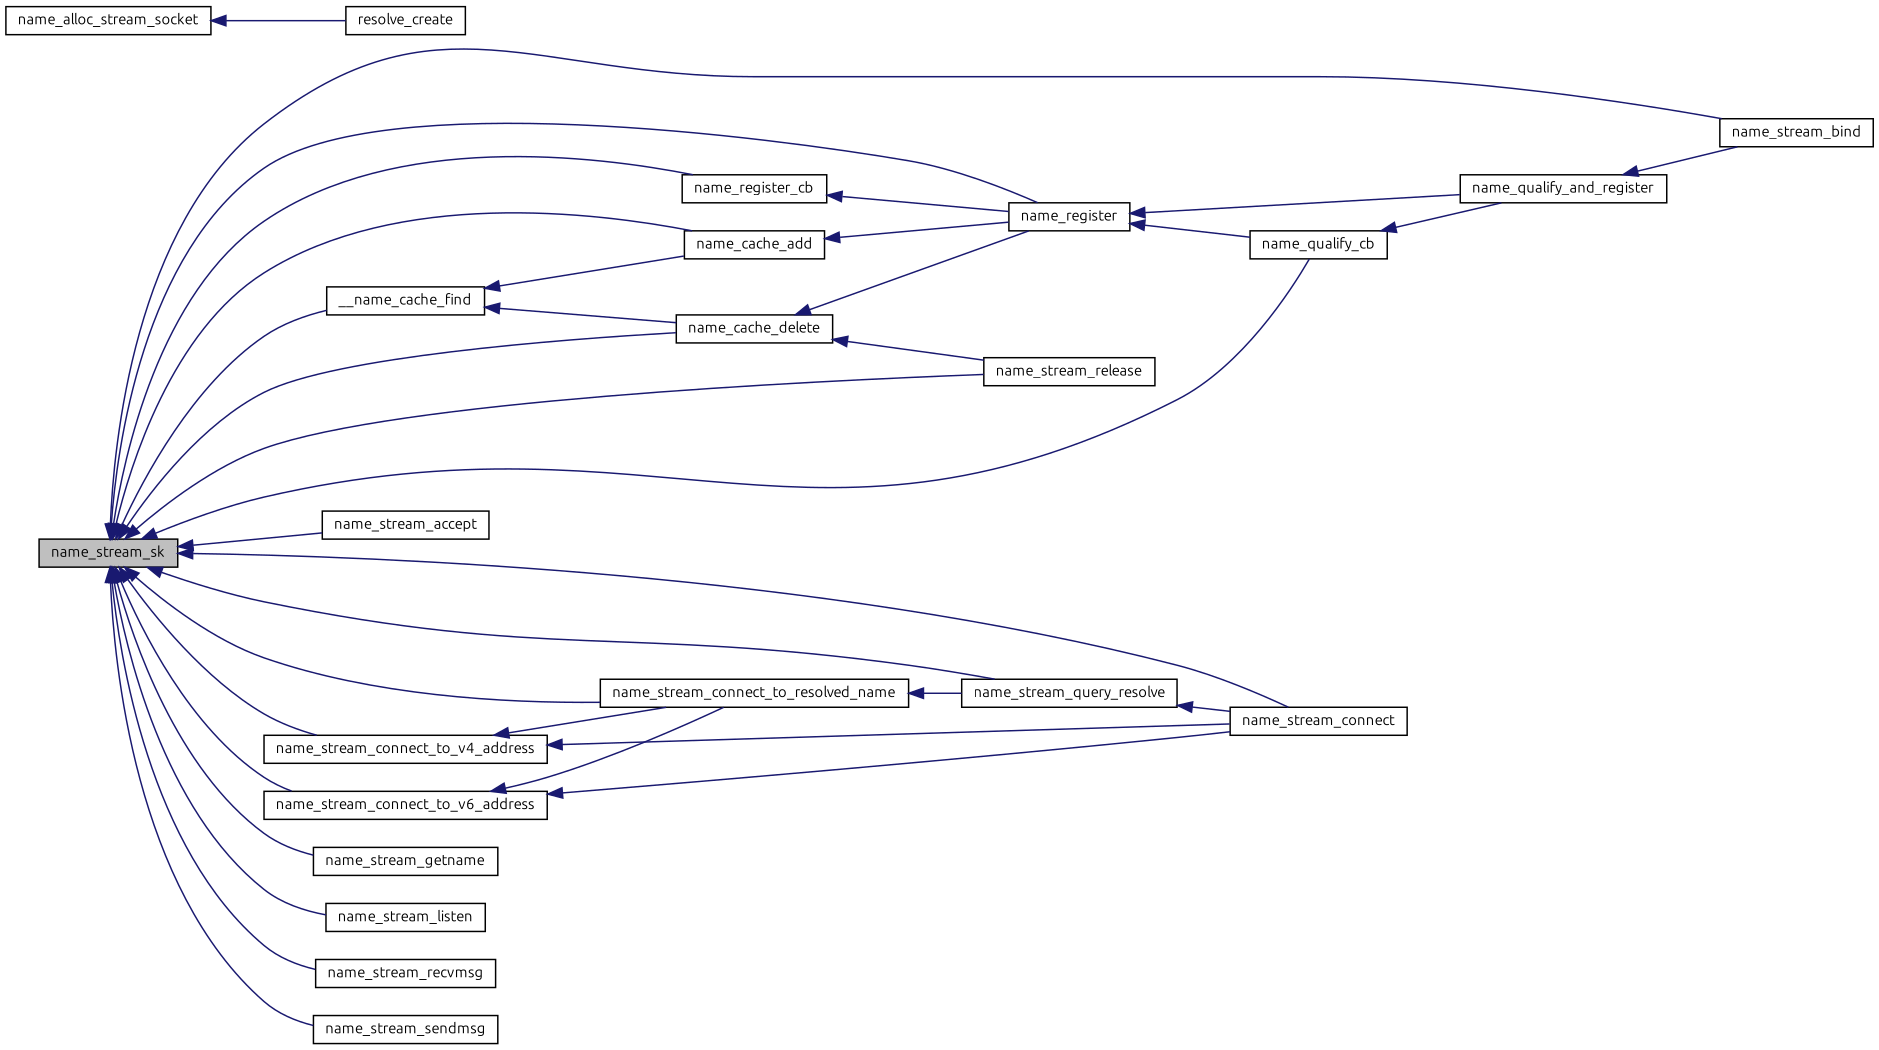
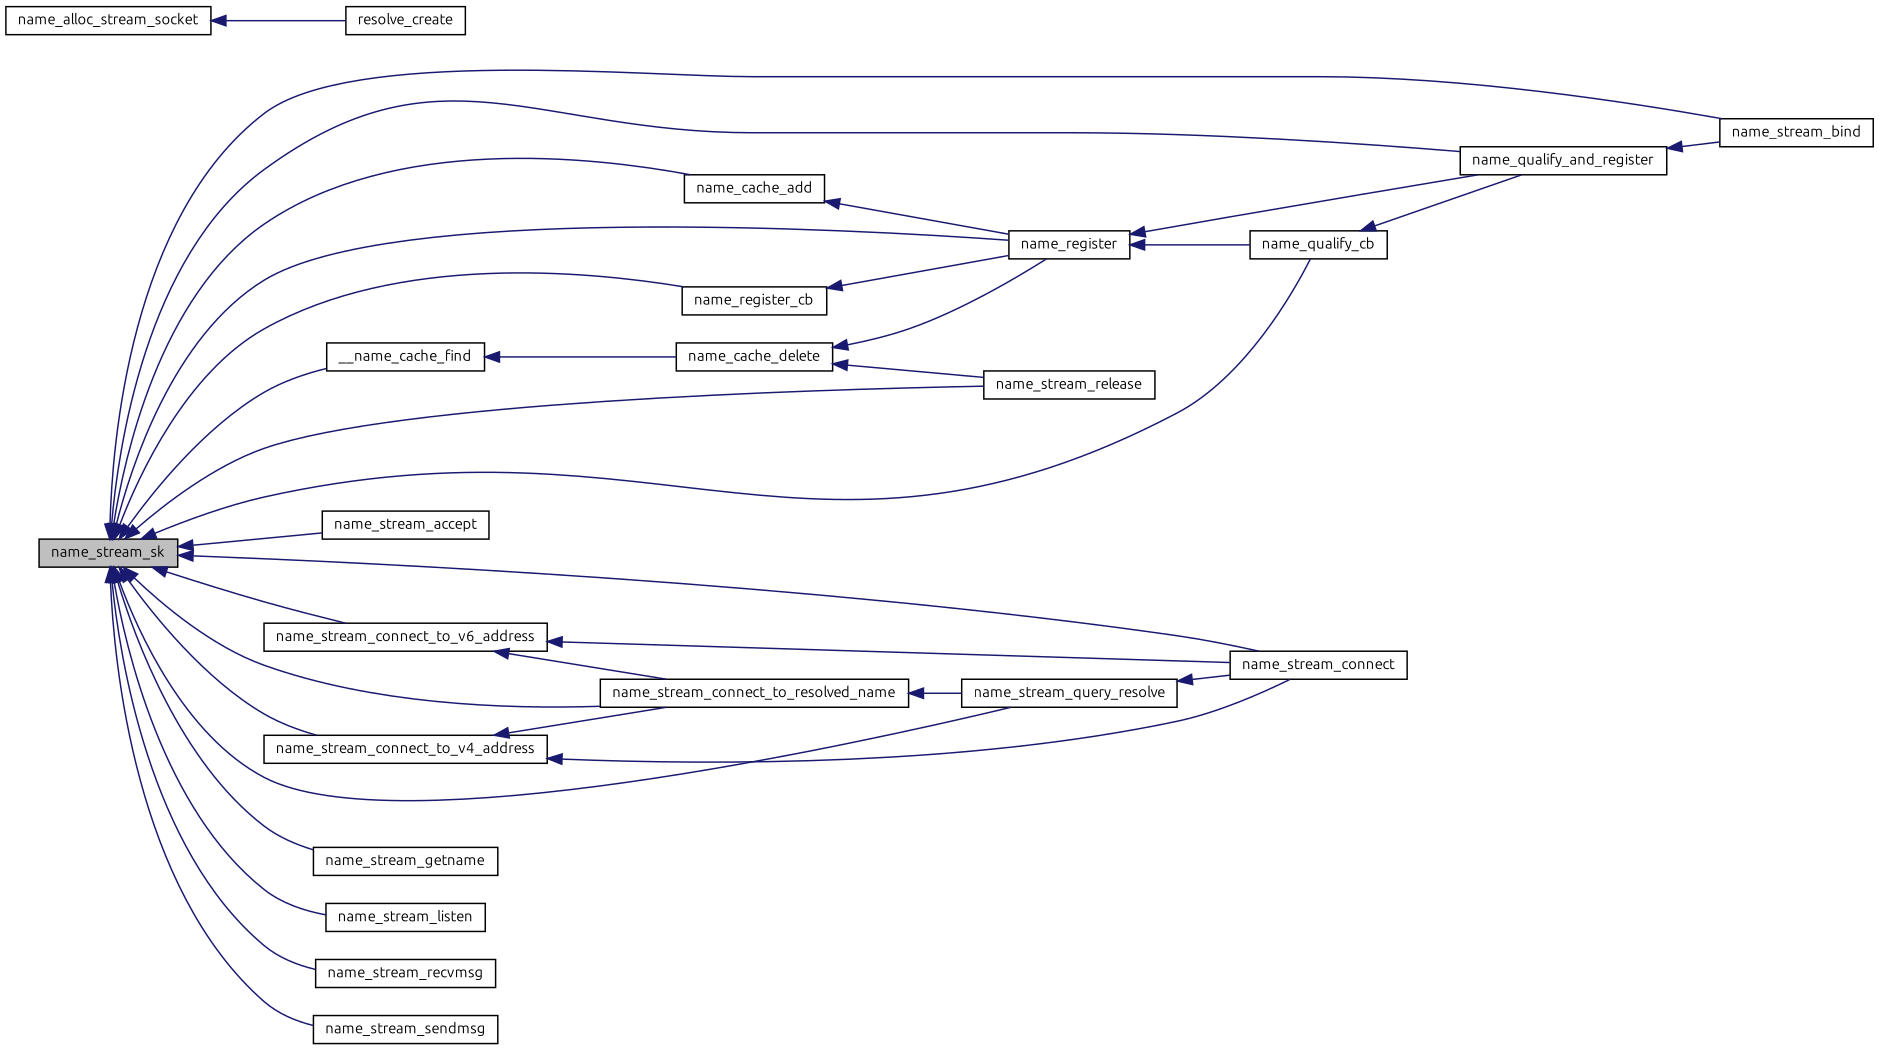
(592, 271) -> none
(372, 364) -> (656, 126)
